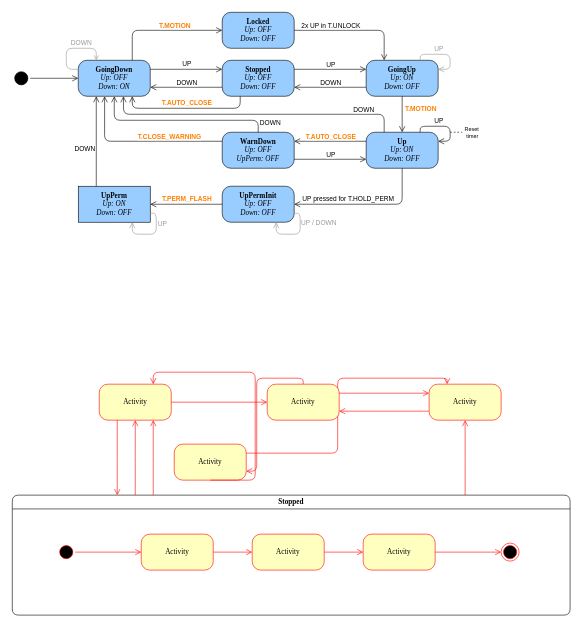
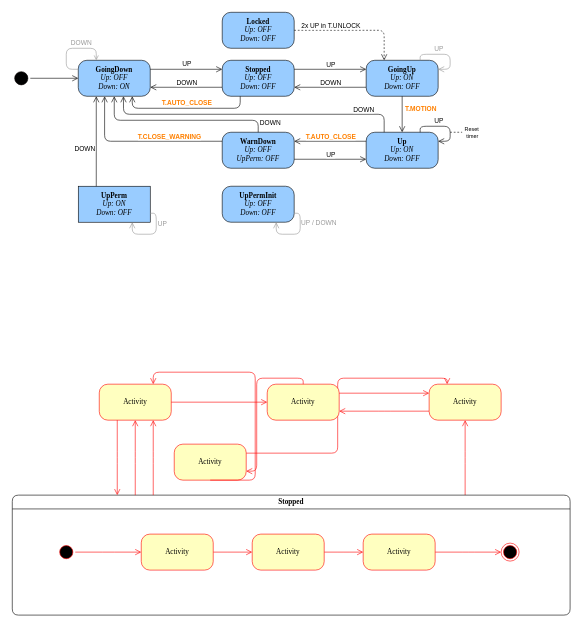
(162, 30) -> none
(352, 30) -> (352, 30)
(187, 204) -> none
(366, 204) -> none
